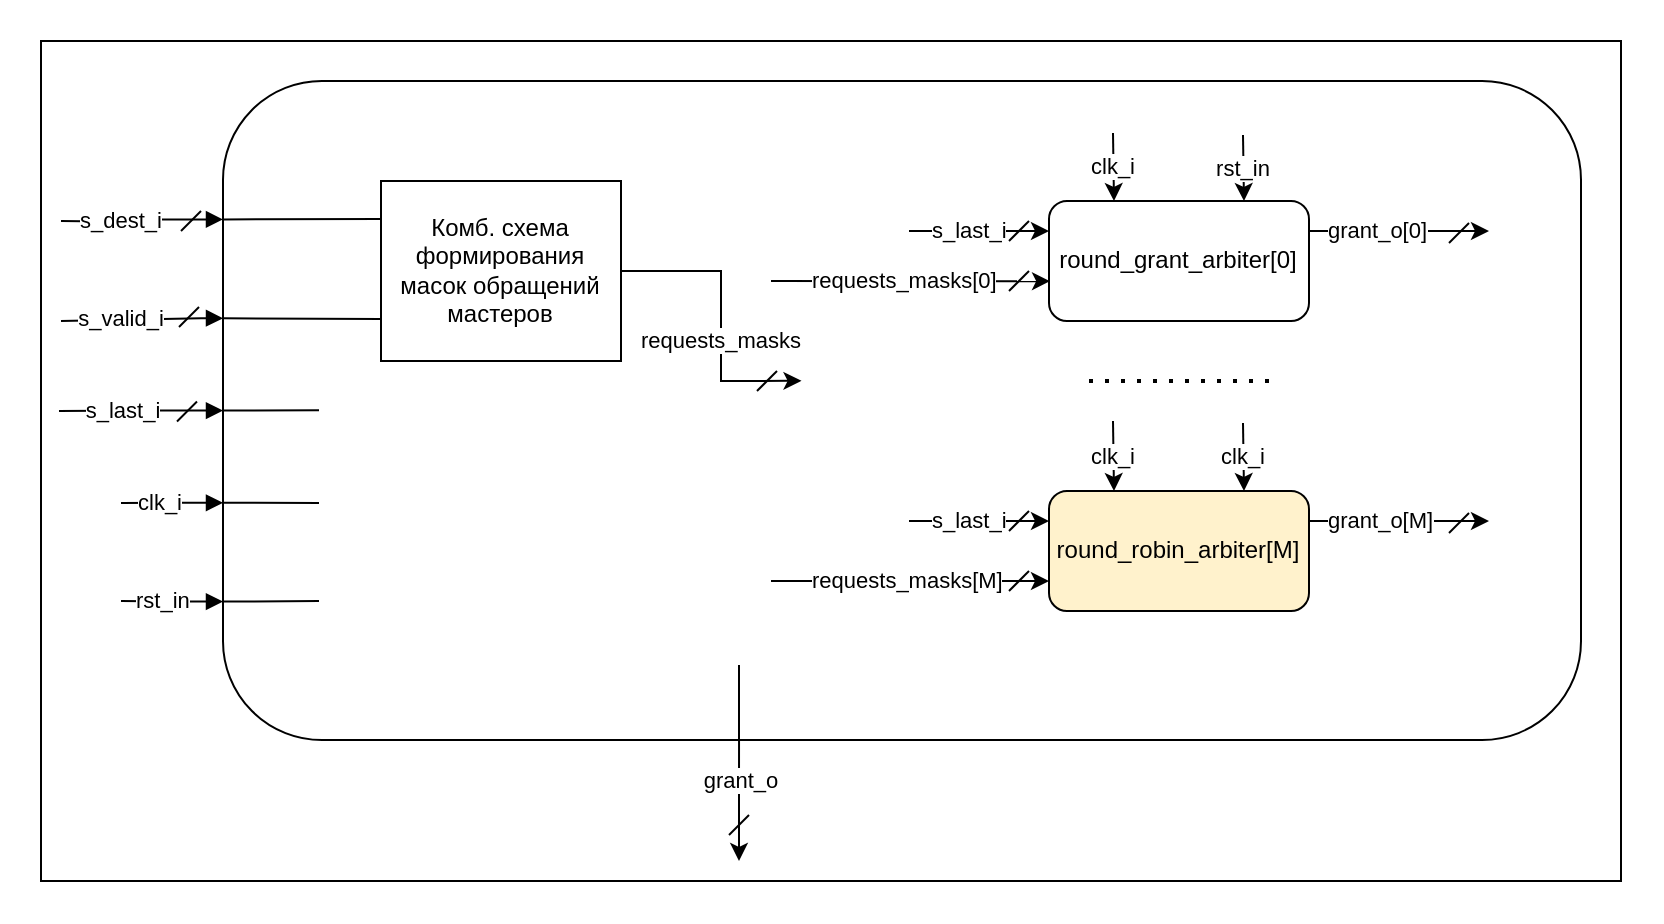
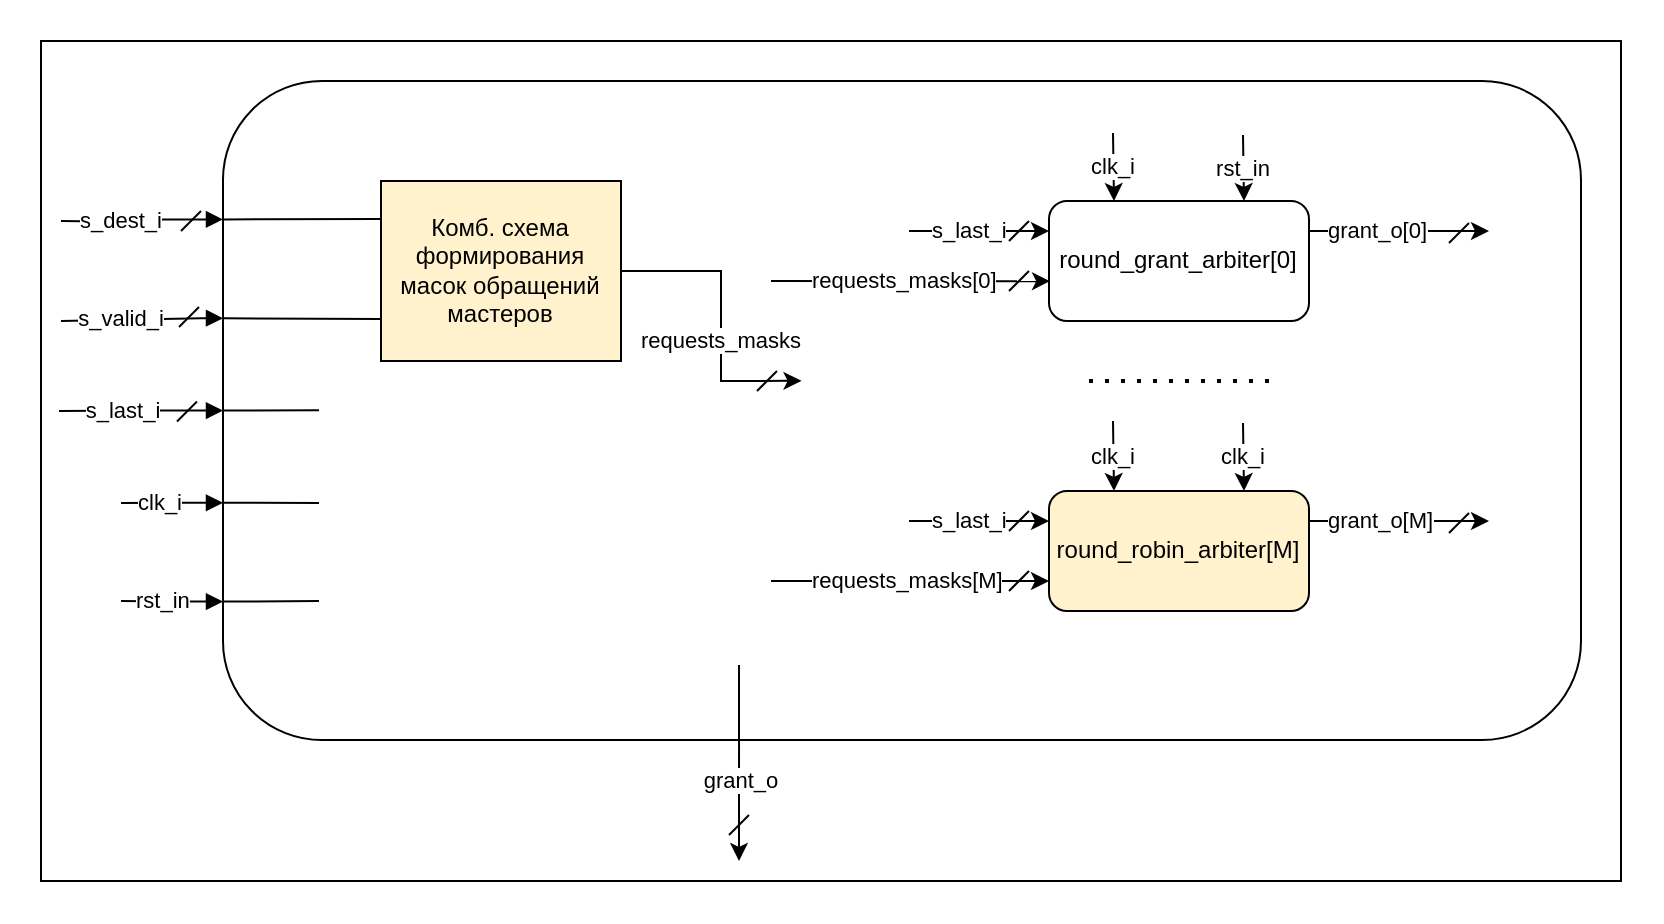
(501, 271) -> (501, 271)
